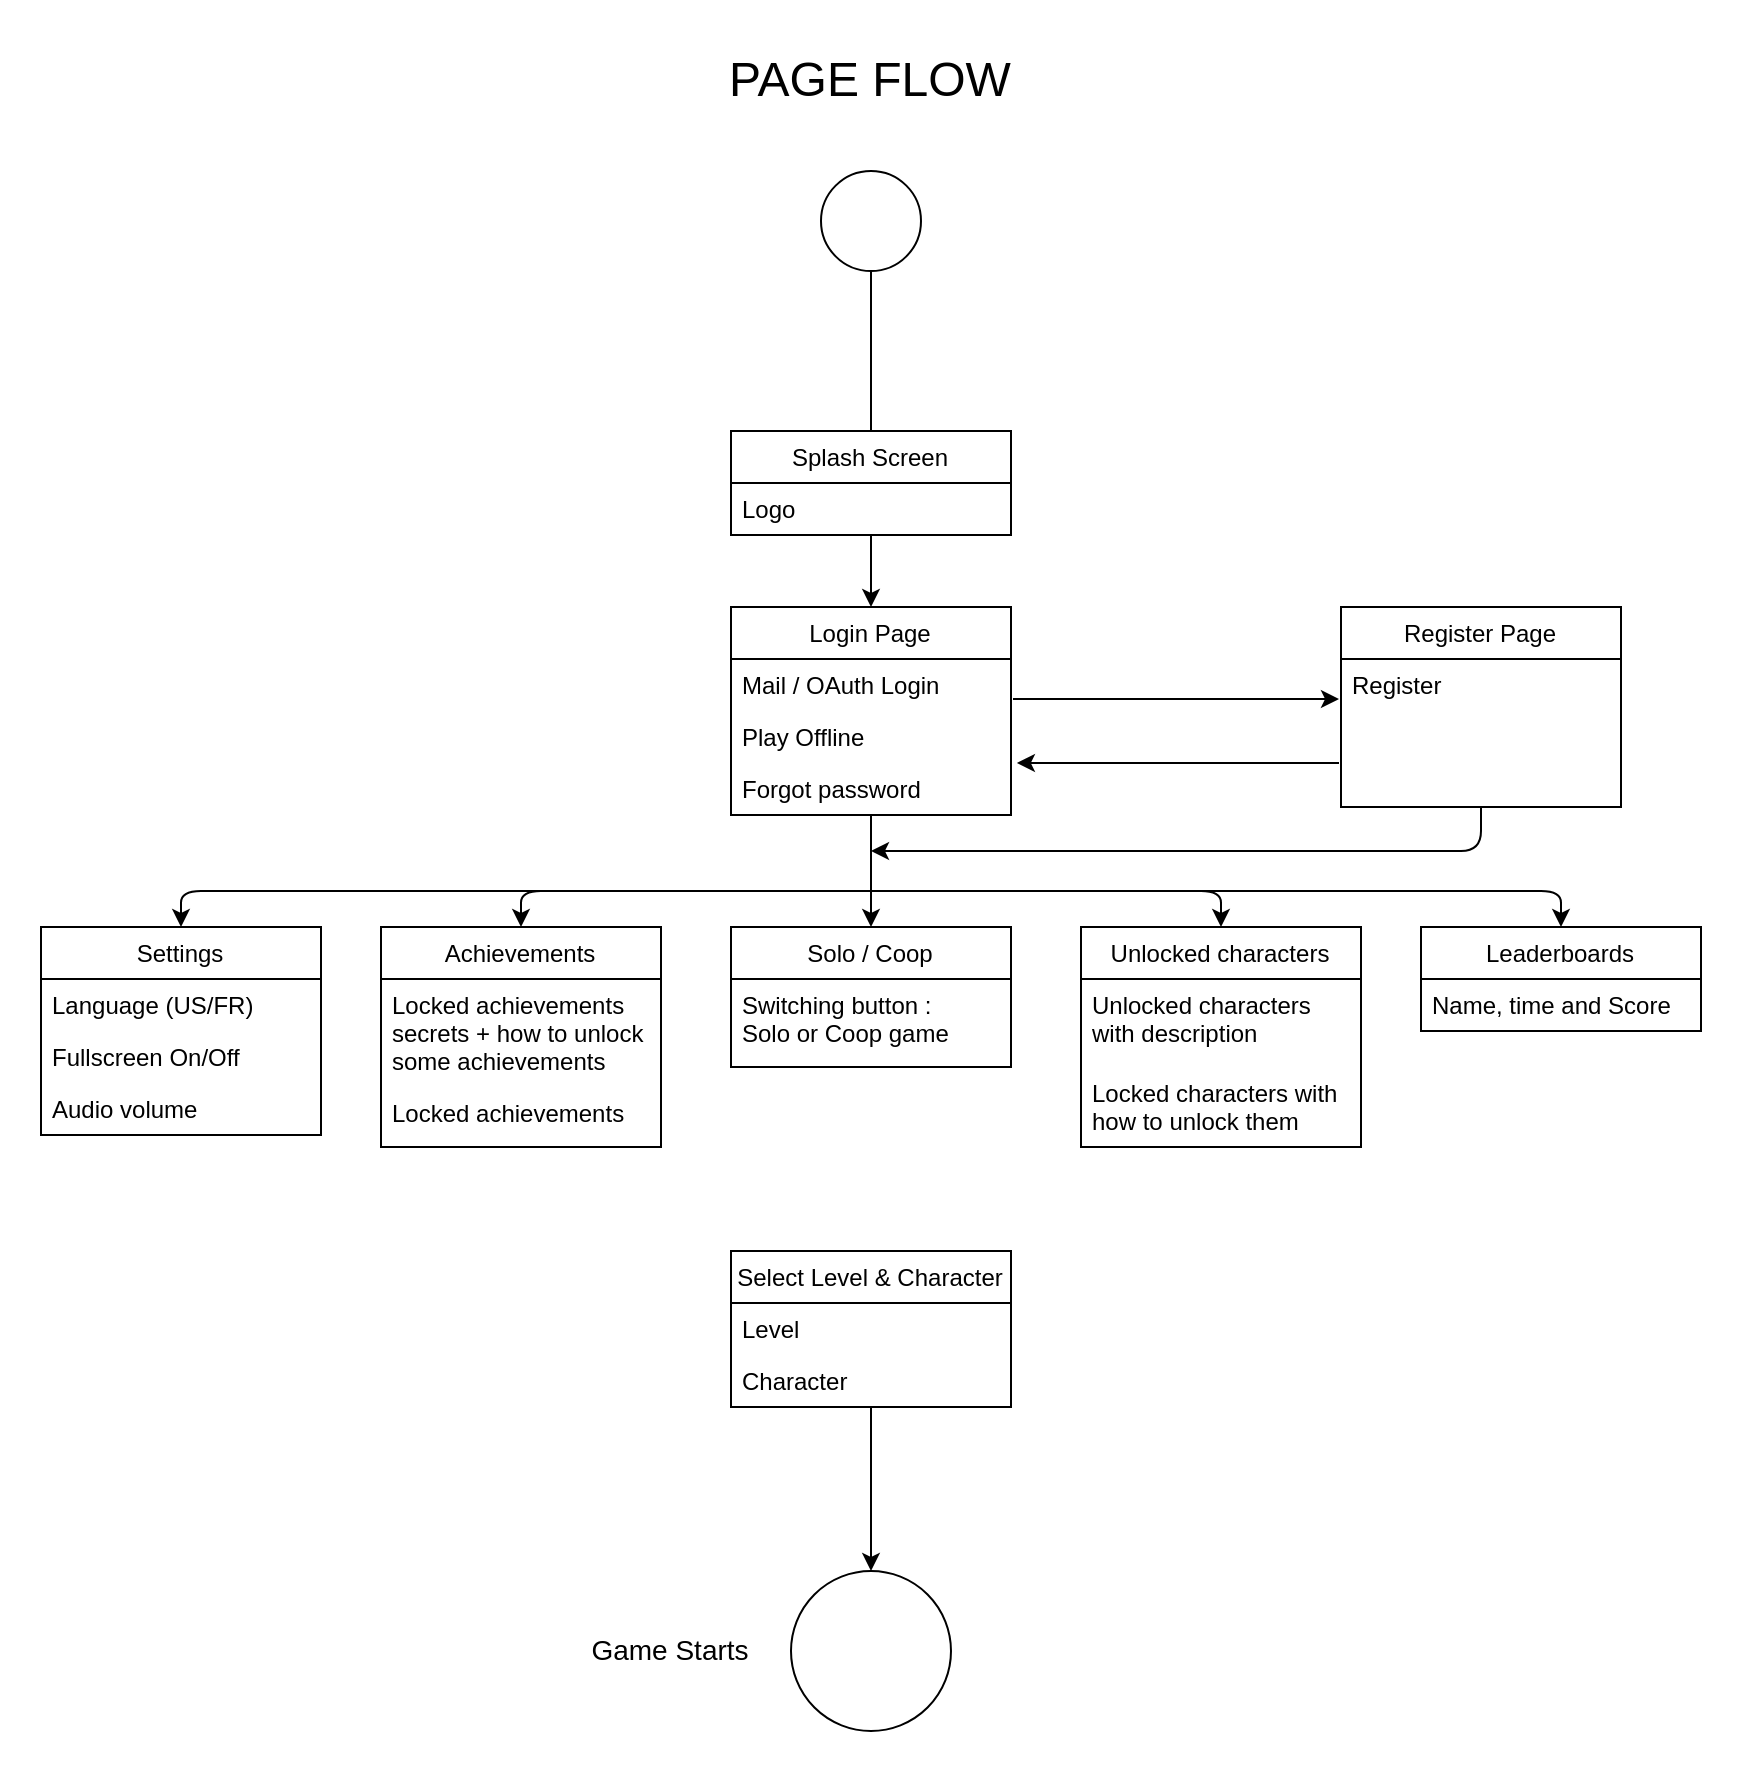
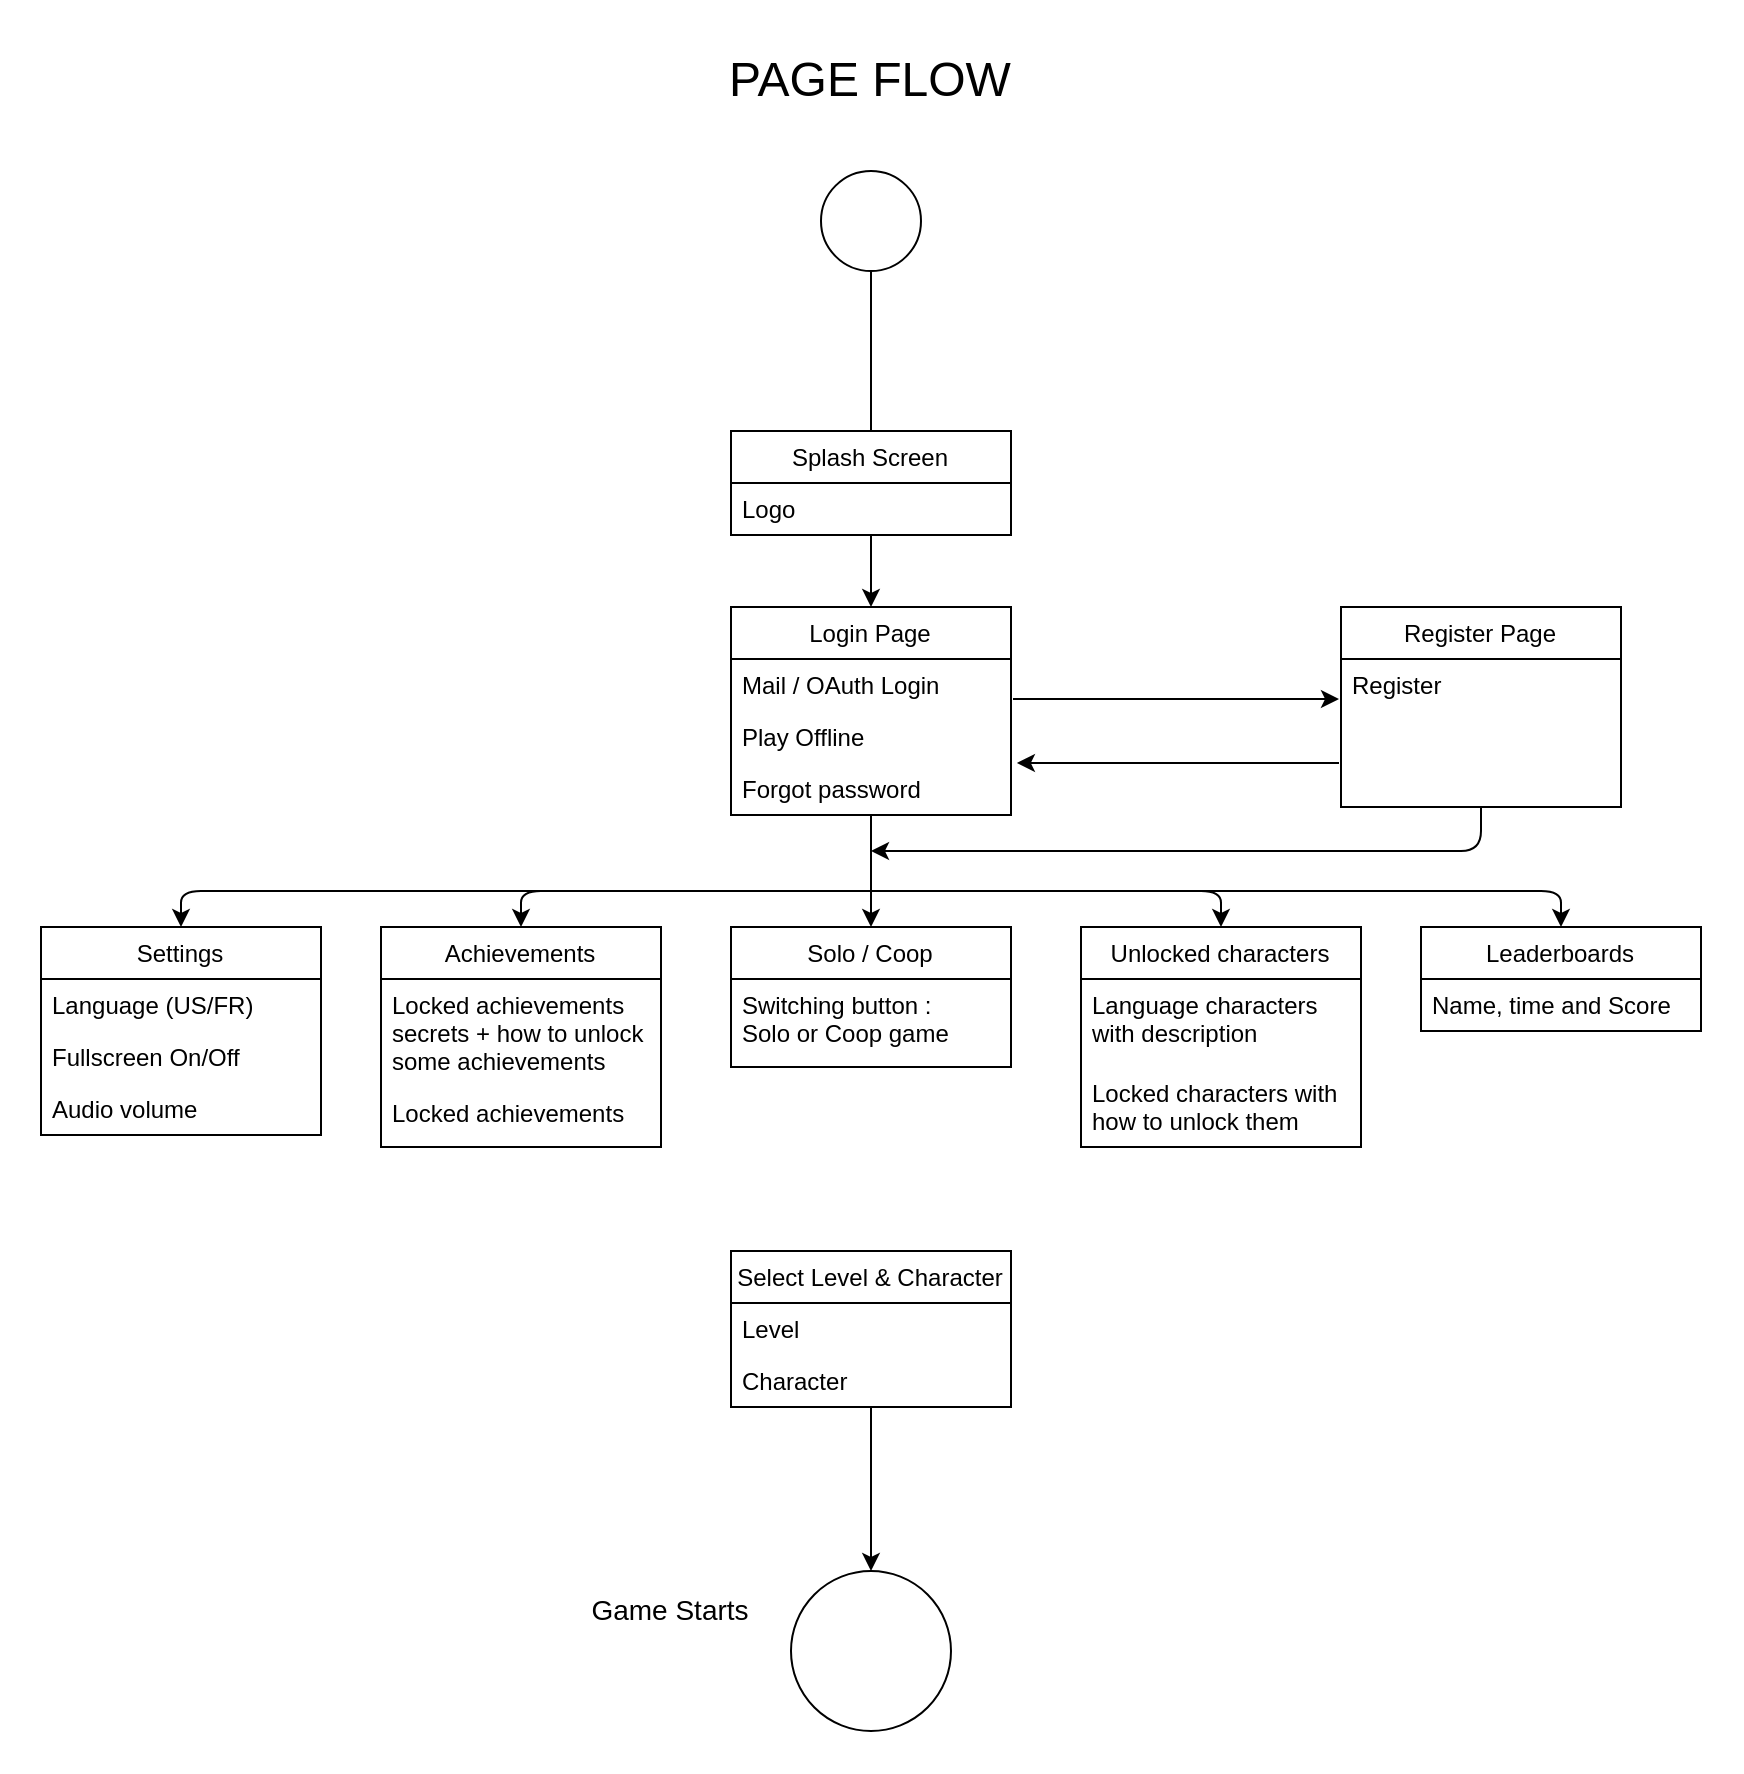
(1213, 1006) -> (1217, 1006)
(671, 1651) -> (671, 1611)
